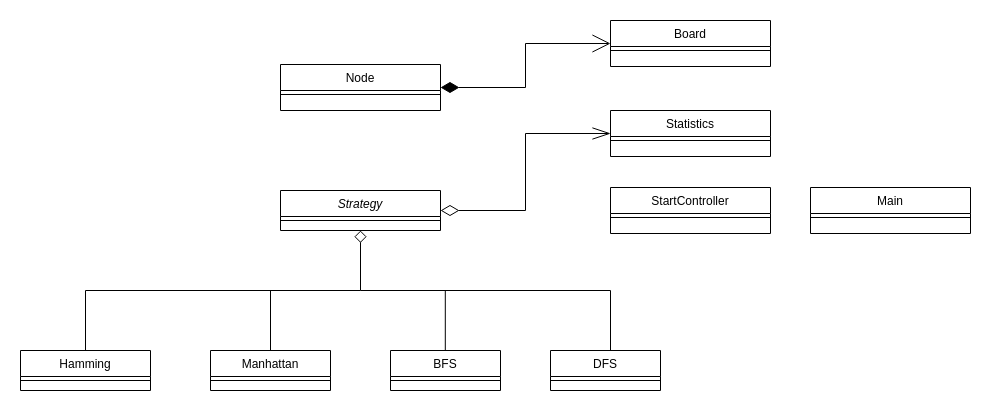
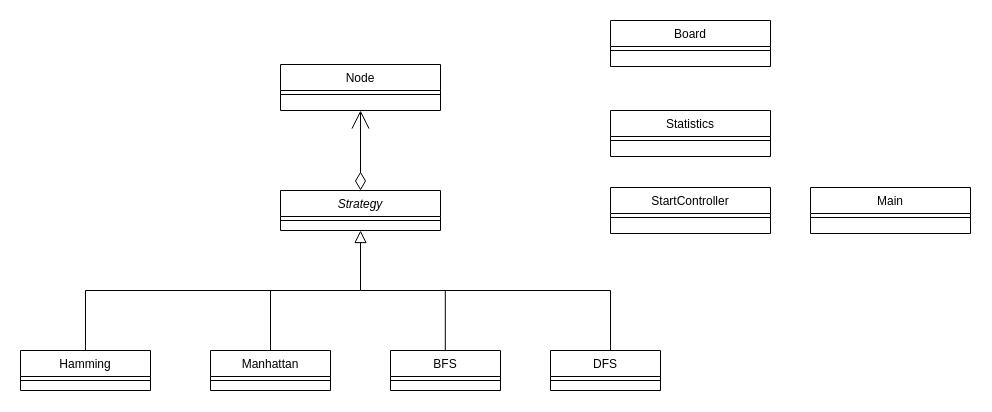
(526, 59) -> none
none -> (361, 143)
(526, 165) -> none
(361, 243) -> (361, 244)
